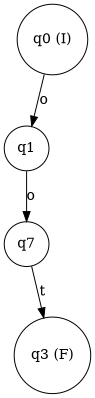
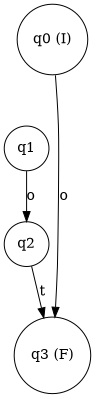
(39, 95) -> (59, 191)
(27, 244) -> (27, 244)
